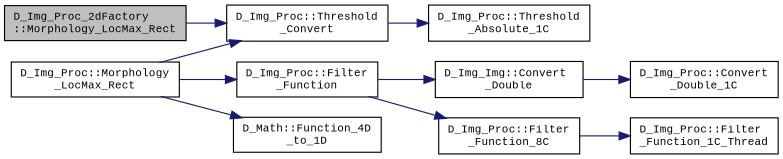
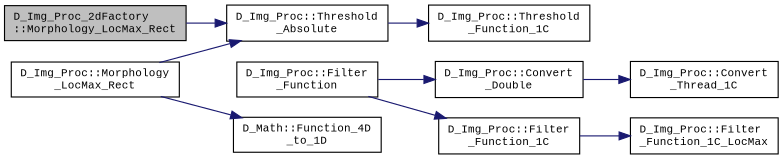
(307, 23) -> (307, 23)
(509, 23) -> (509, 23)
(202, 80) -> none
(509, 80) -> (509, 80)
(704, 80) -> (704, 80)
(509, 136) -> (509, 136)
(704, 136) -> (704, 136)
